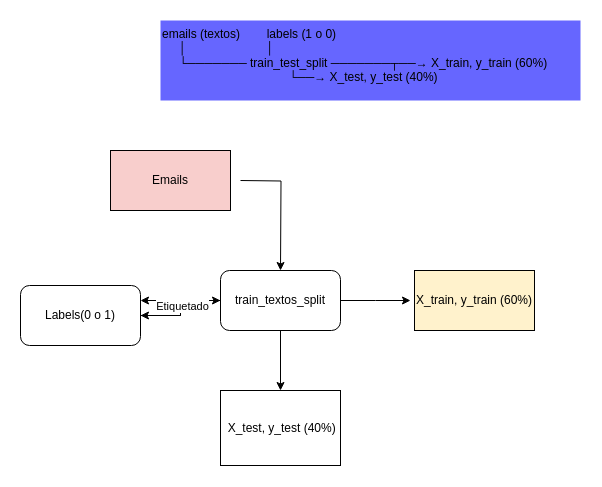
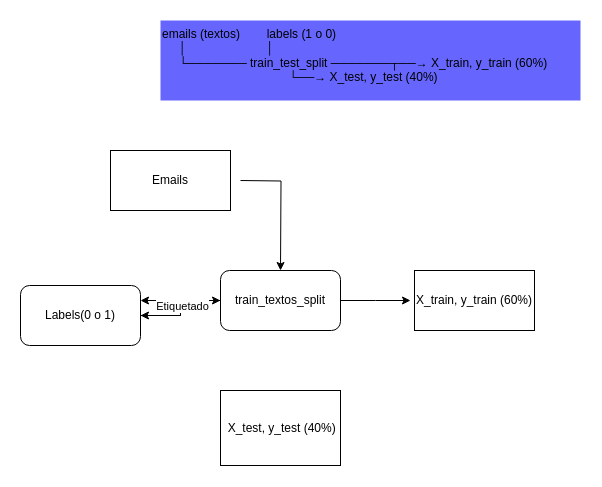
(171, 181) -> (171, 181)
(475, 301) -> (475, 301)
(281, 357) -> none
